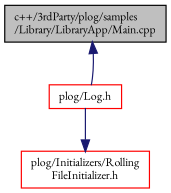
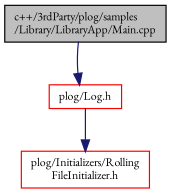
(93, 69) -> (77, 58)
